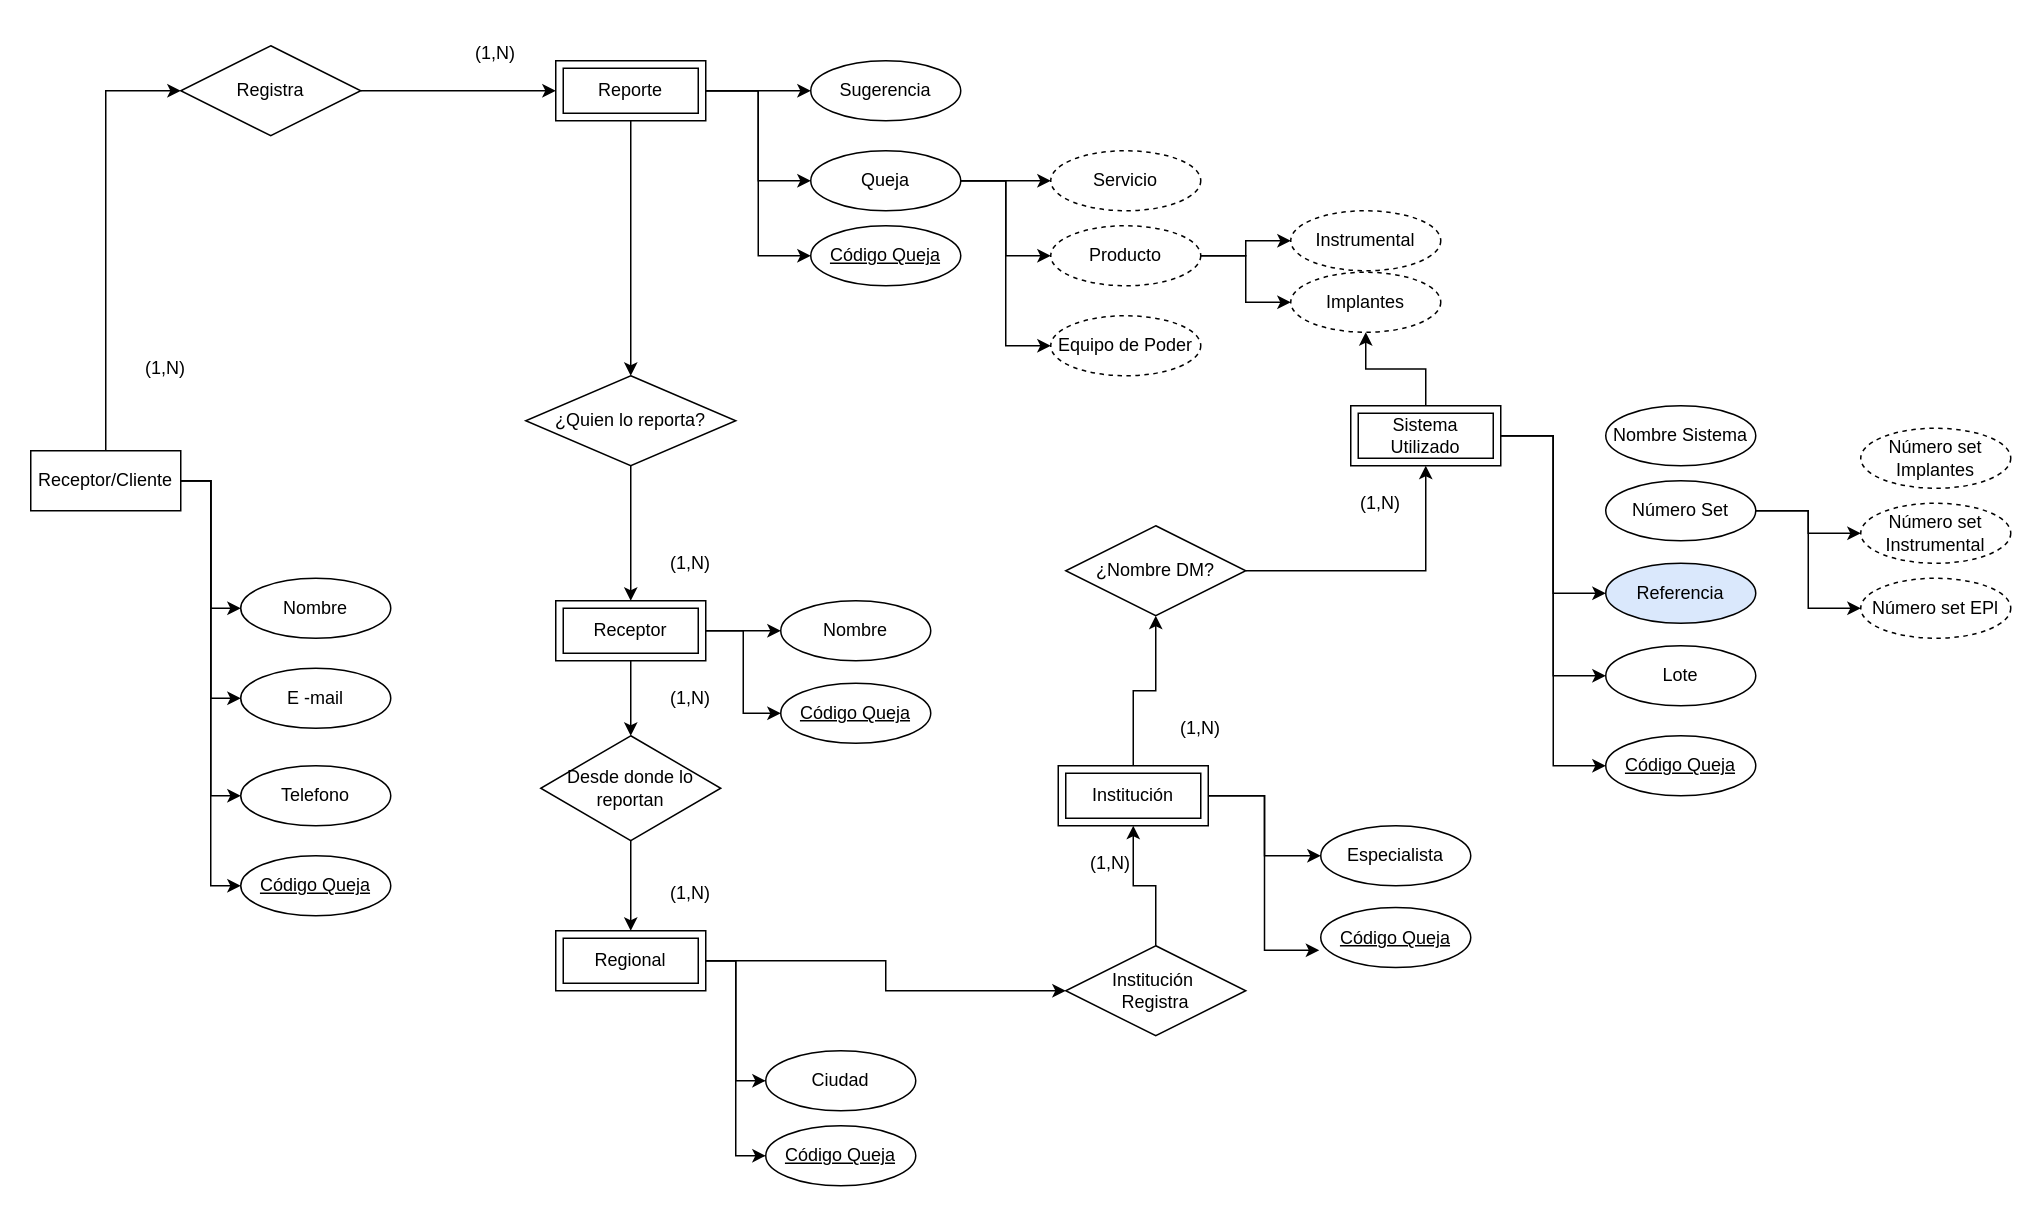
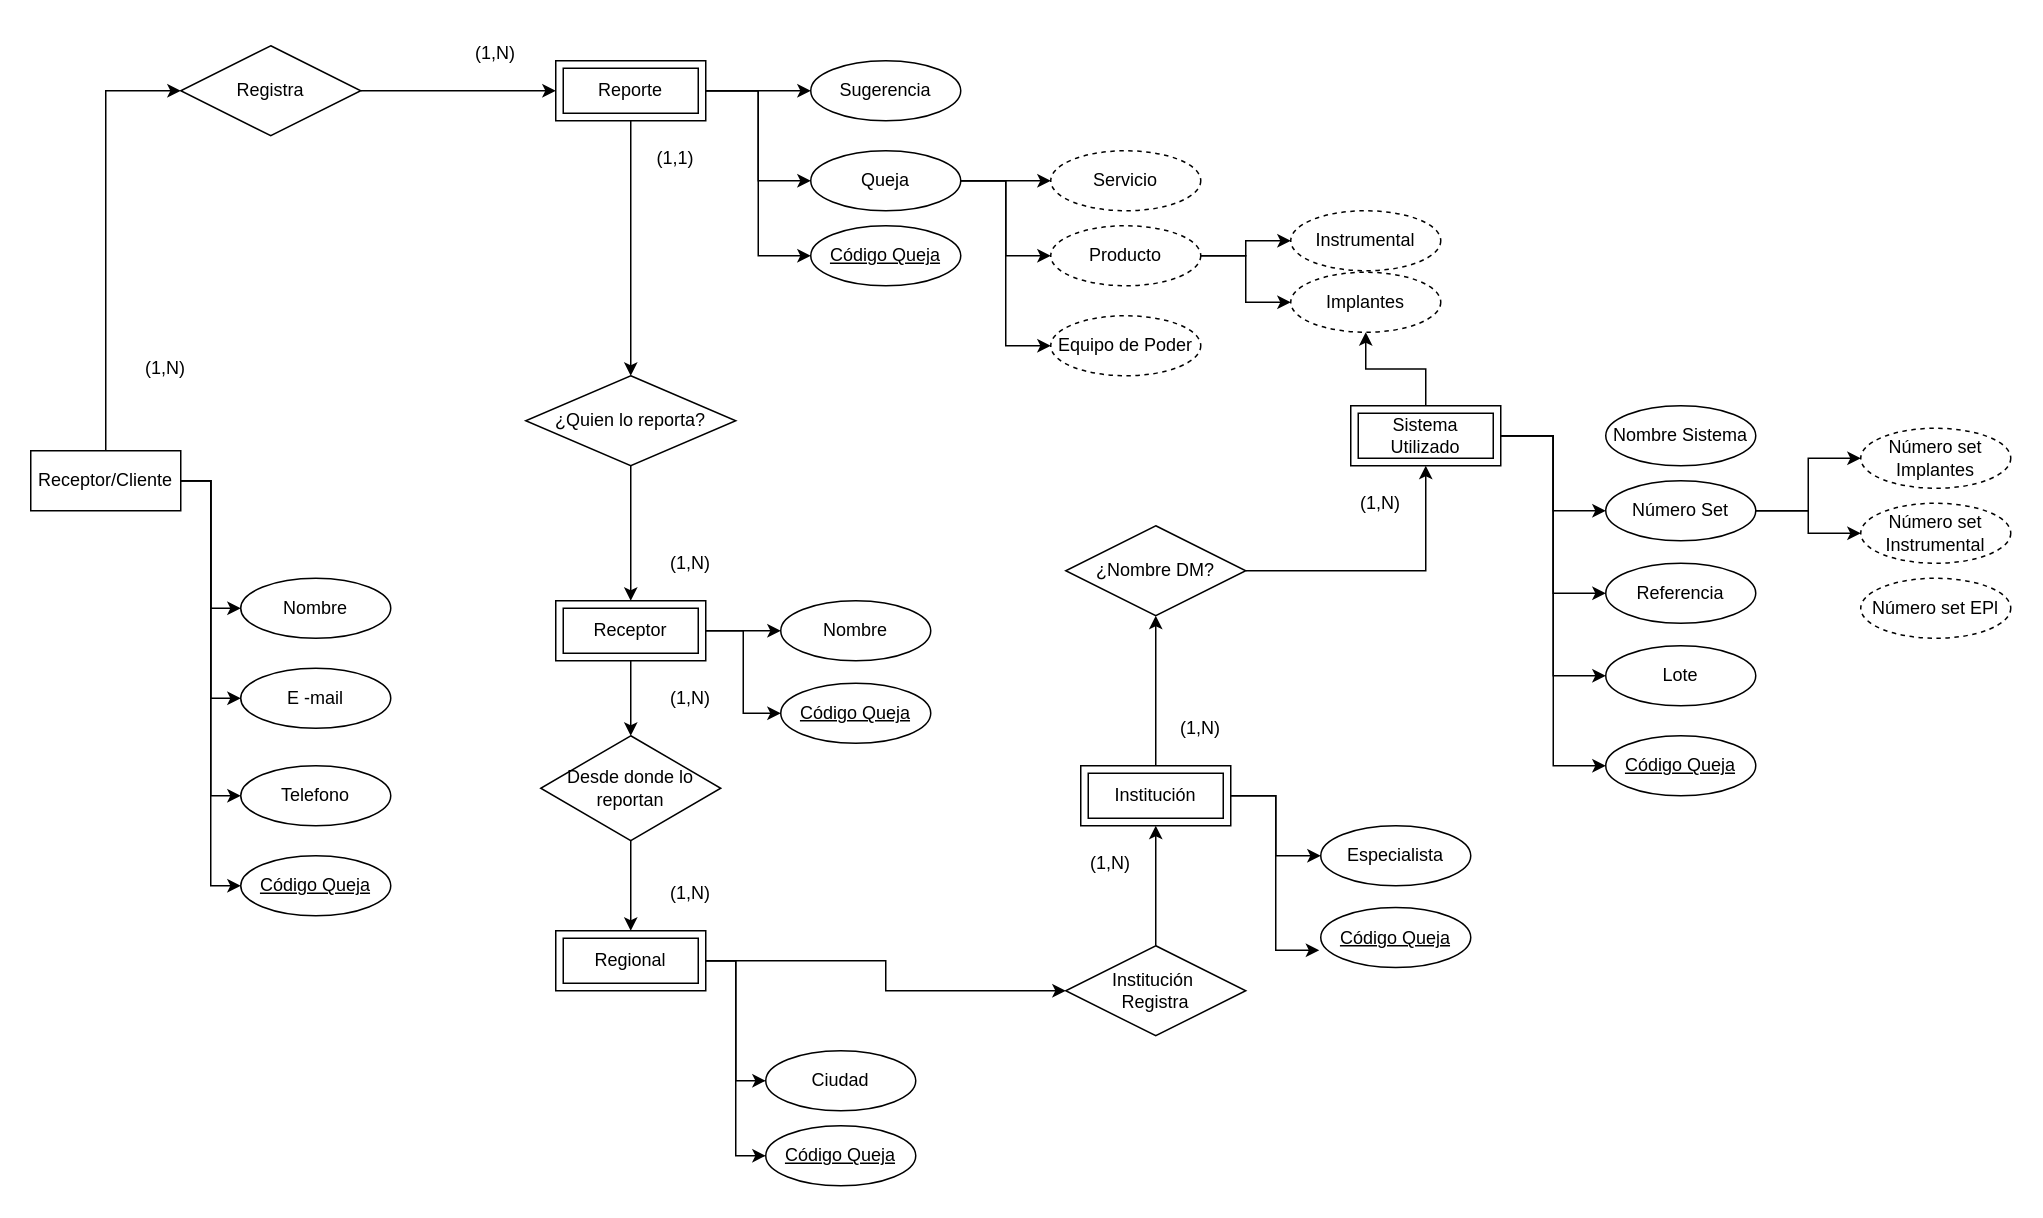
none -> (676, 158)
none -> (1808, 462)
none -> (1576, 511)
(1681, 593) -> (1681, 593)
(1808, 593) -> none
(1133, 796) -> (1156, 796)
